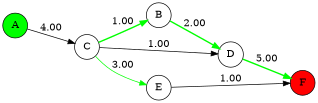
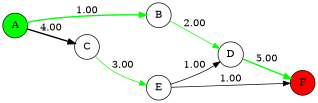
(120, 33) -> (83, 16)
(192, 33) -> (192, 33)
(48, 35) -> (48, 35)
(155, 51) -> (193, 76)
